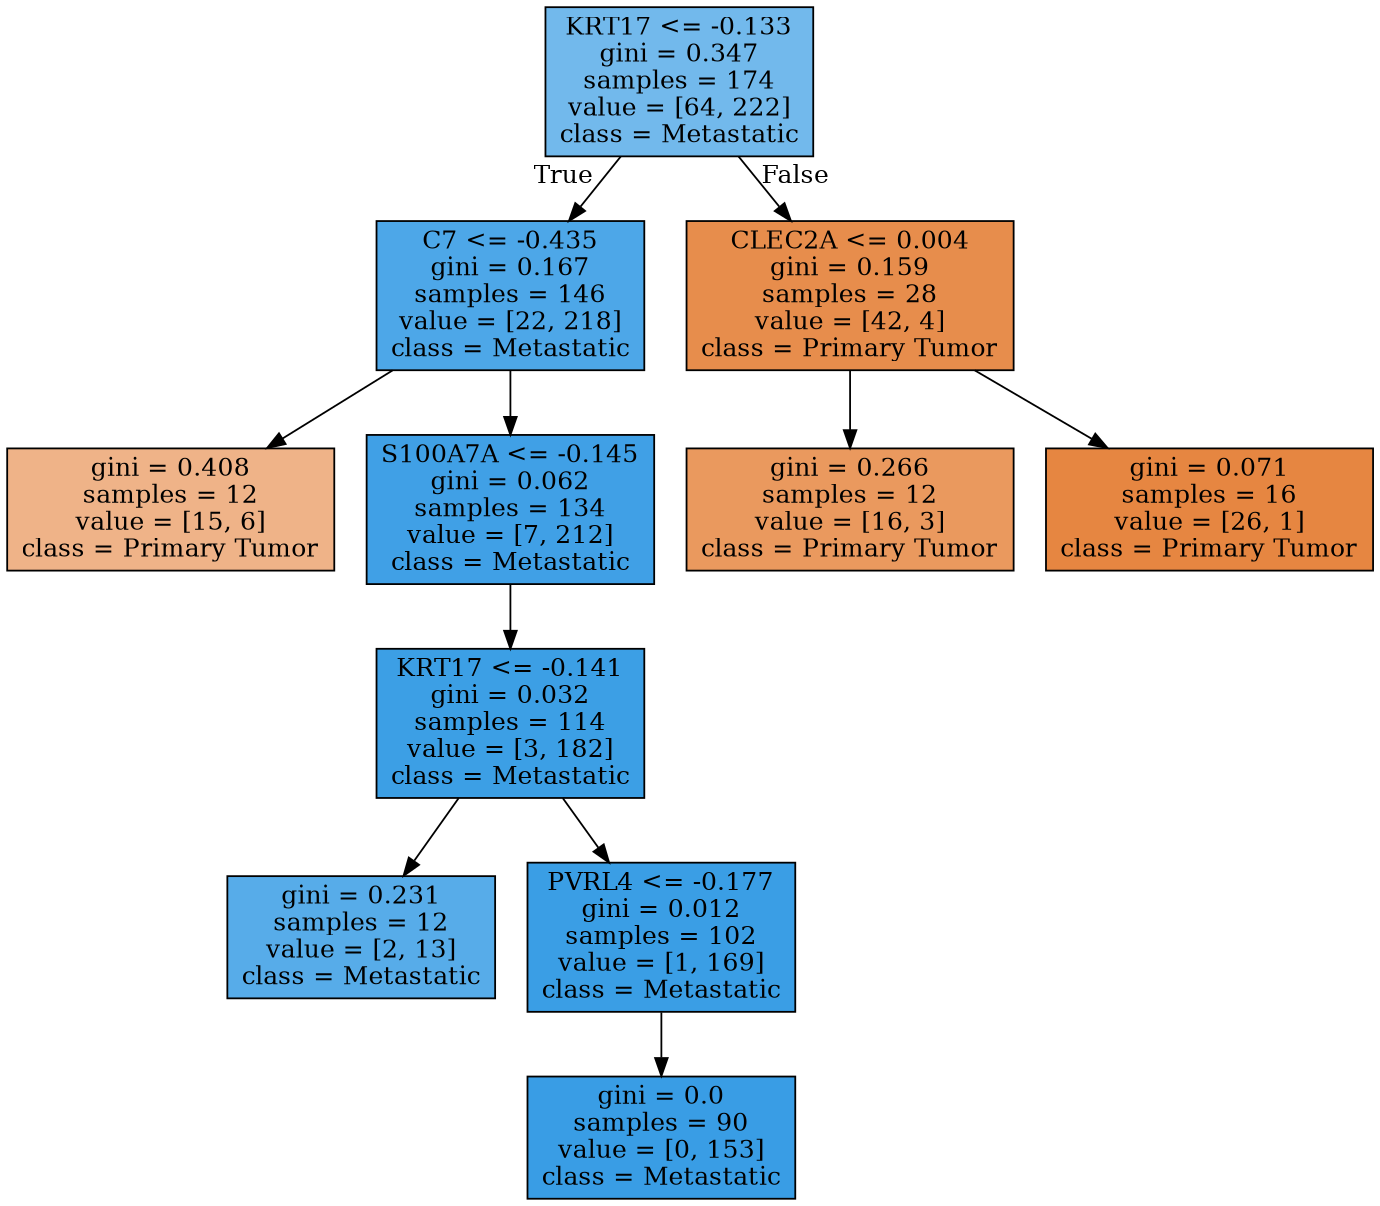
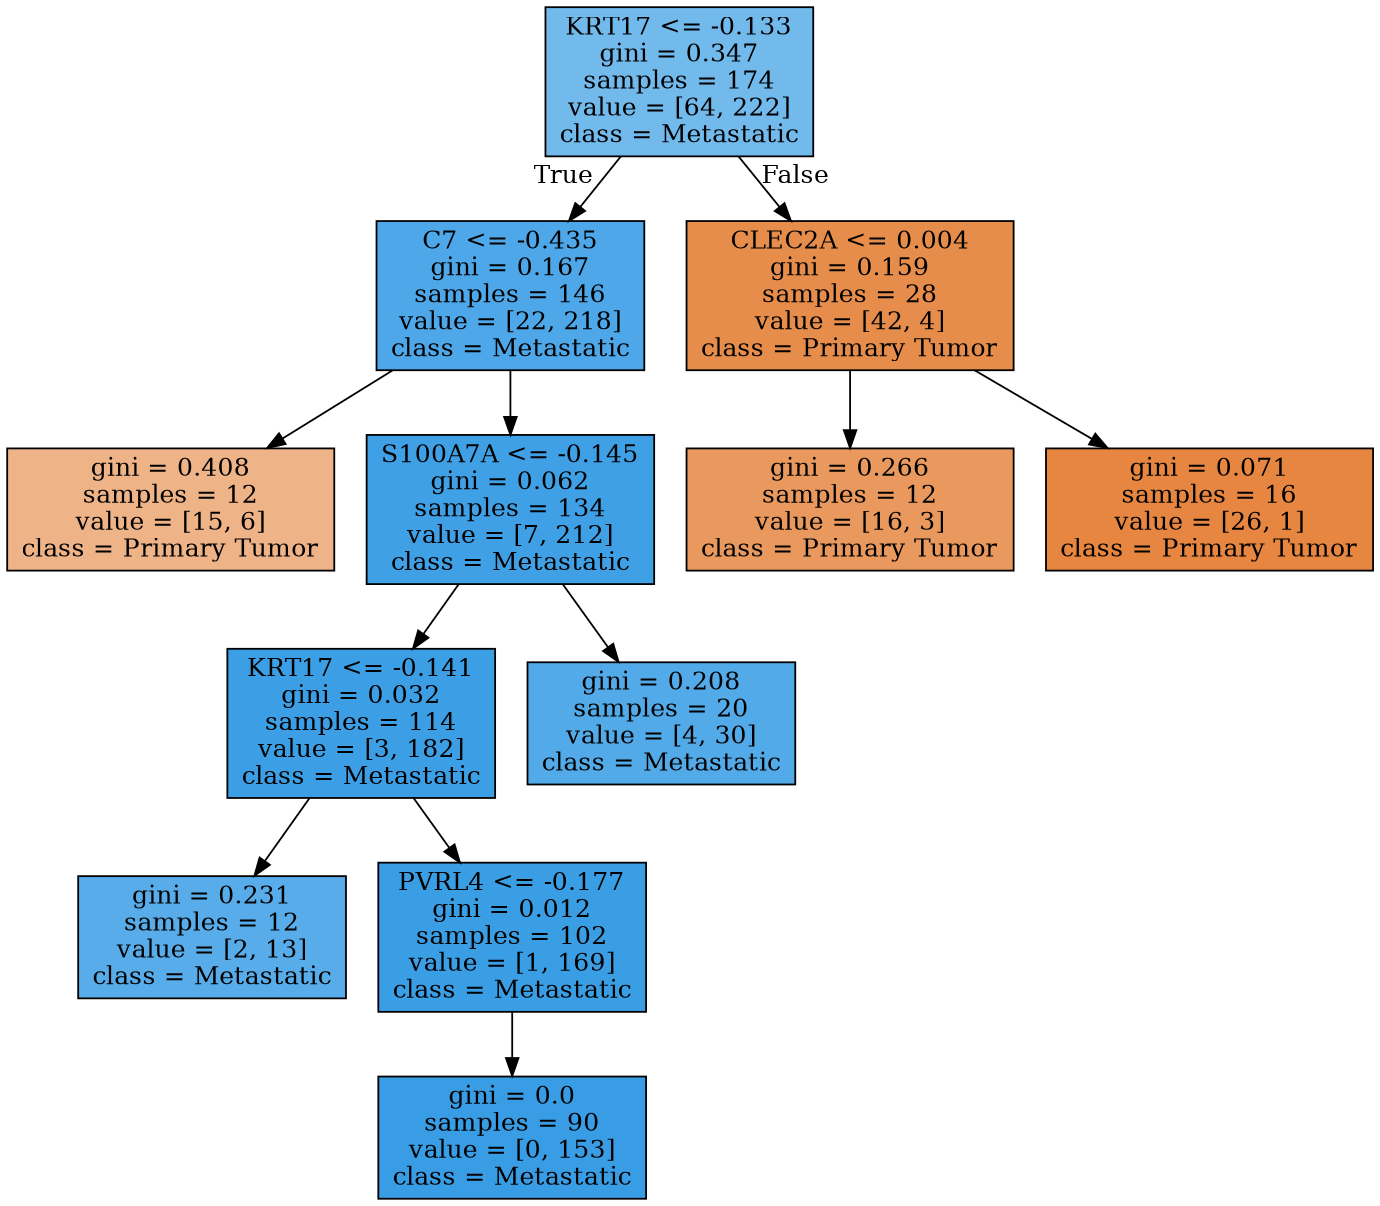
none -> (661, 723)
